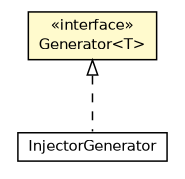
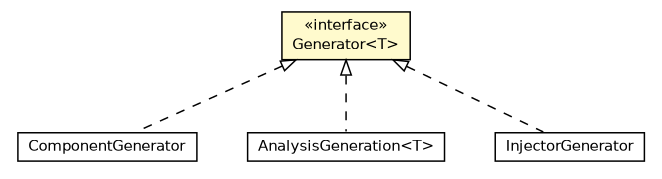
none -> (107, 146)
none -> (346, 146)
